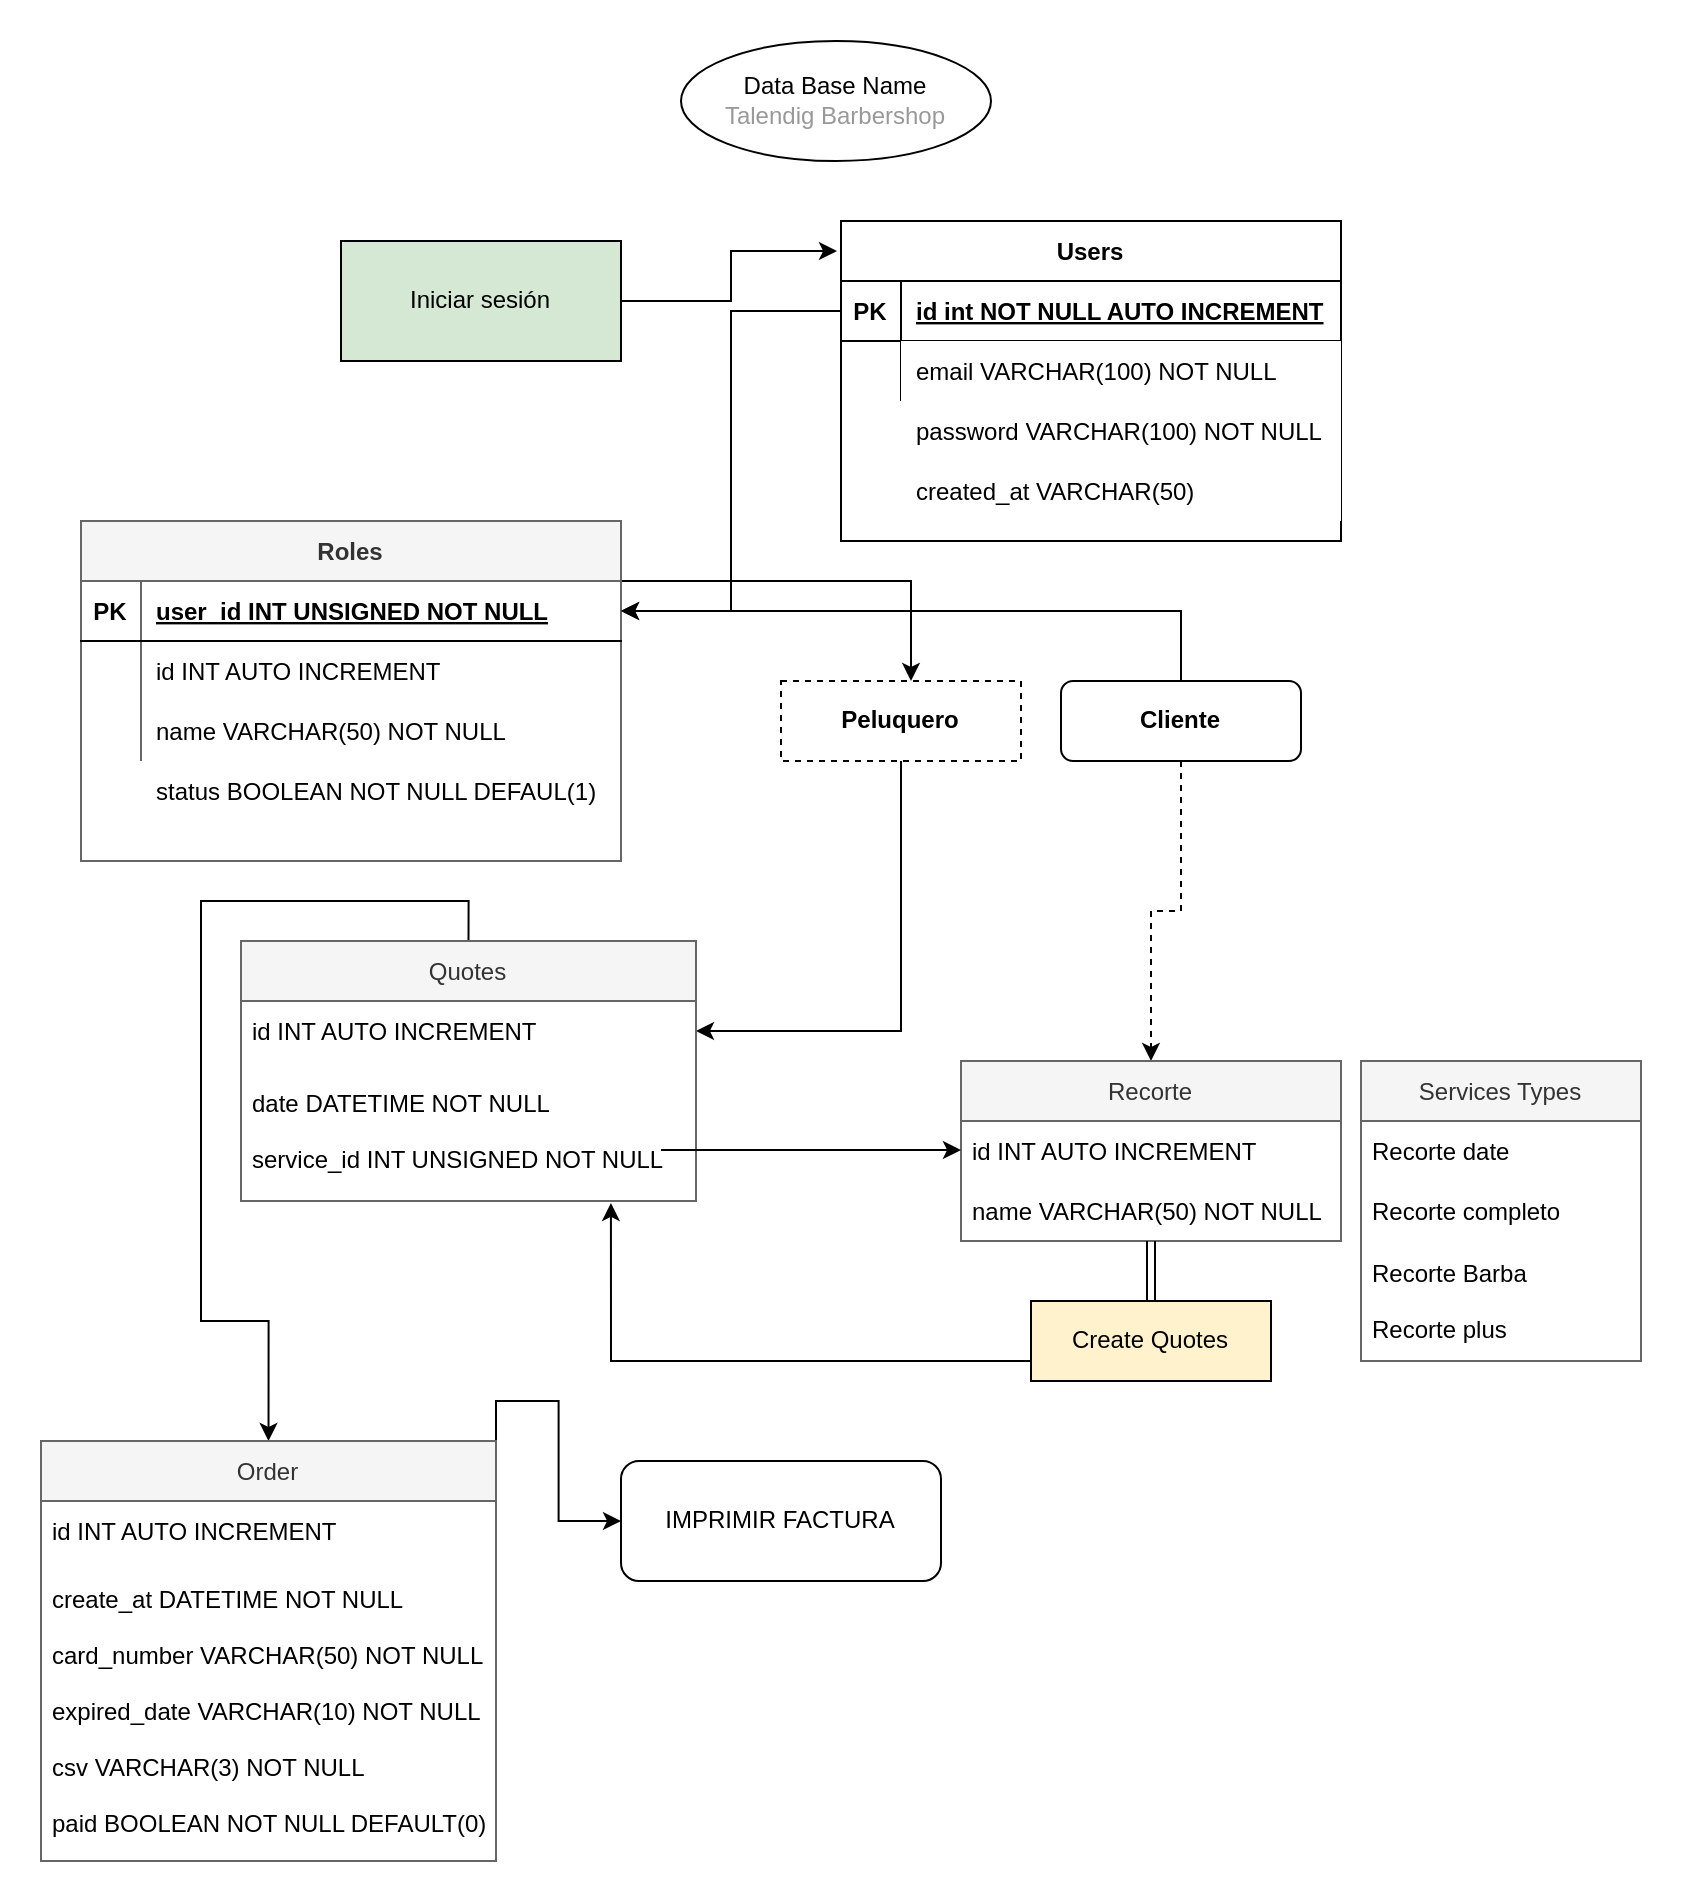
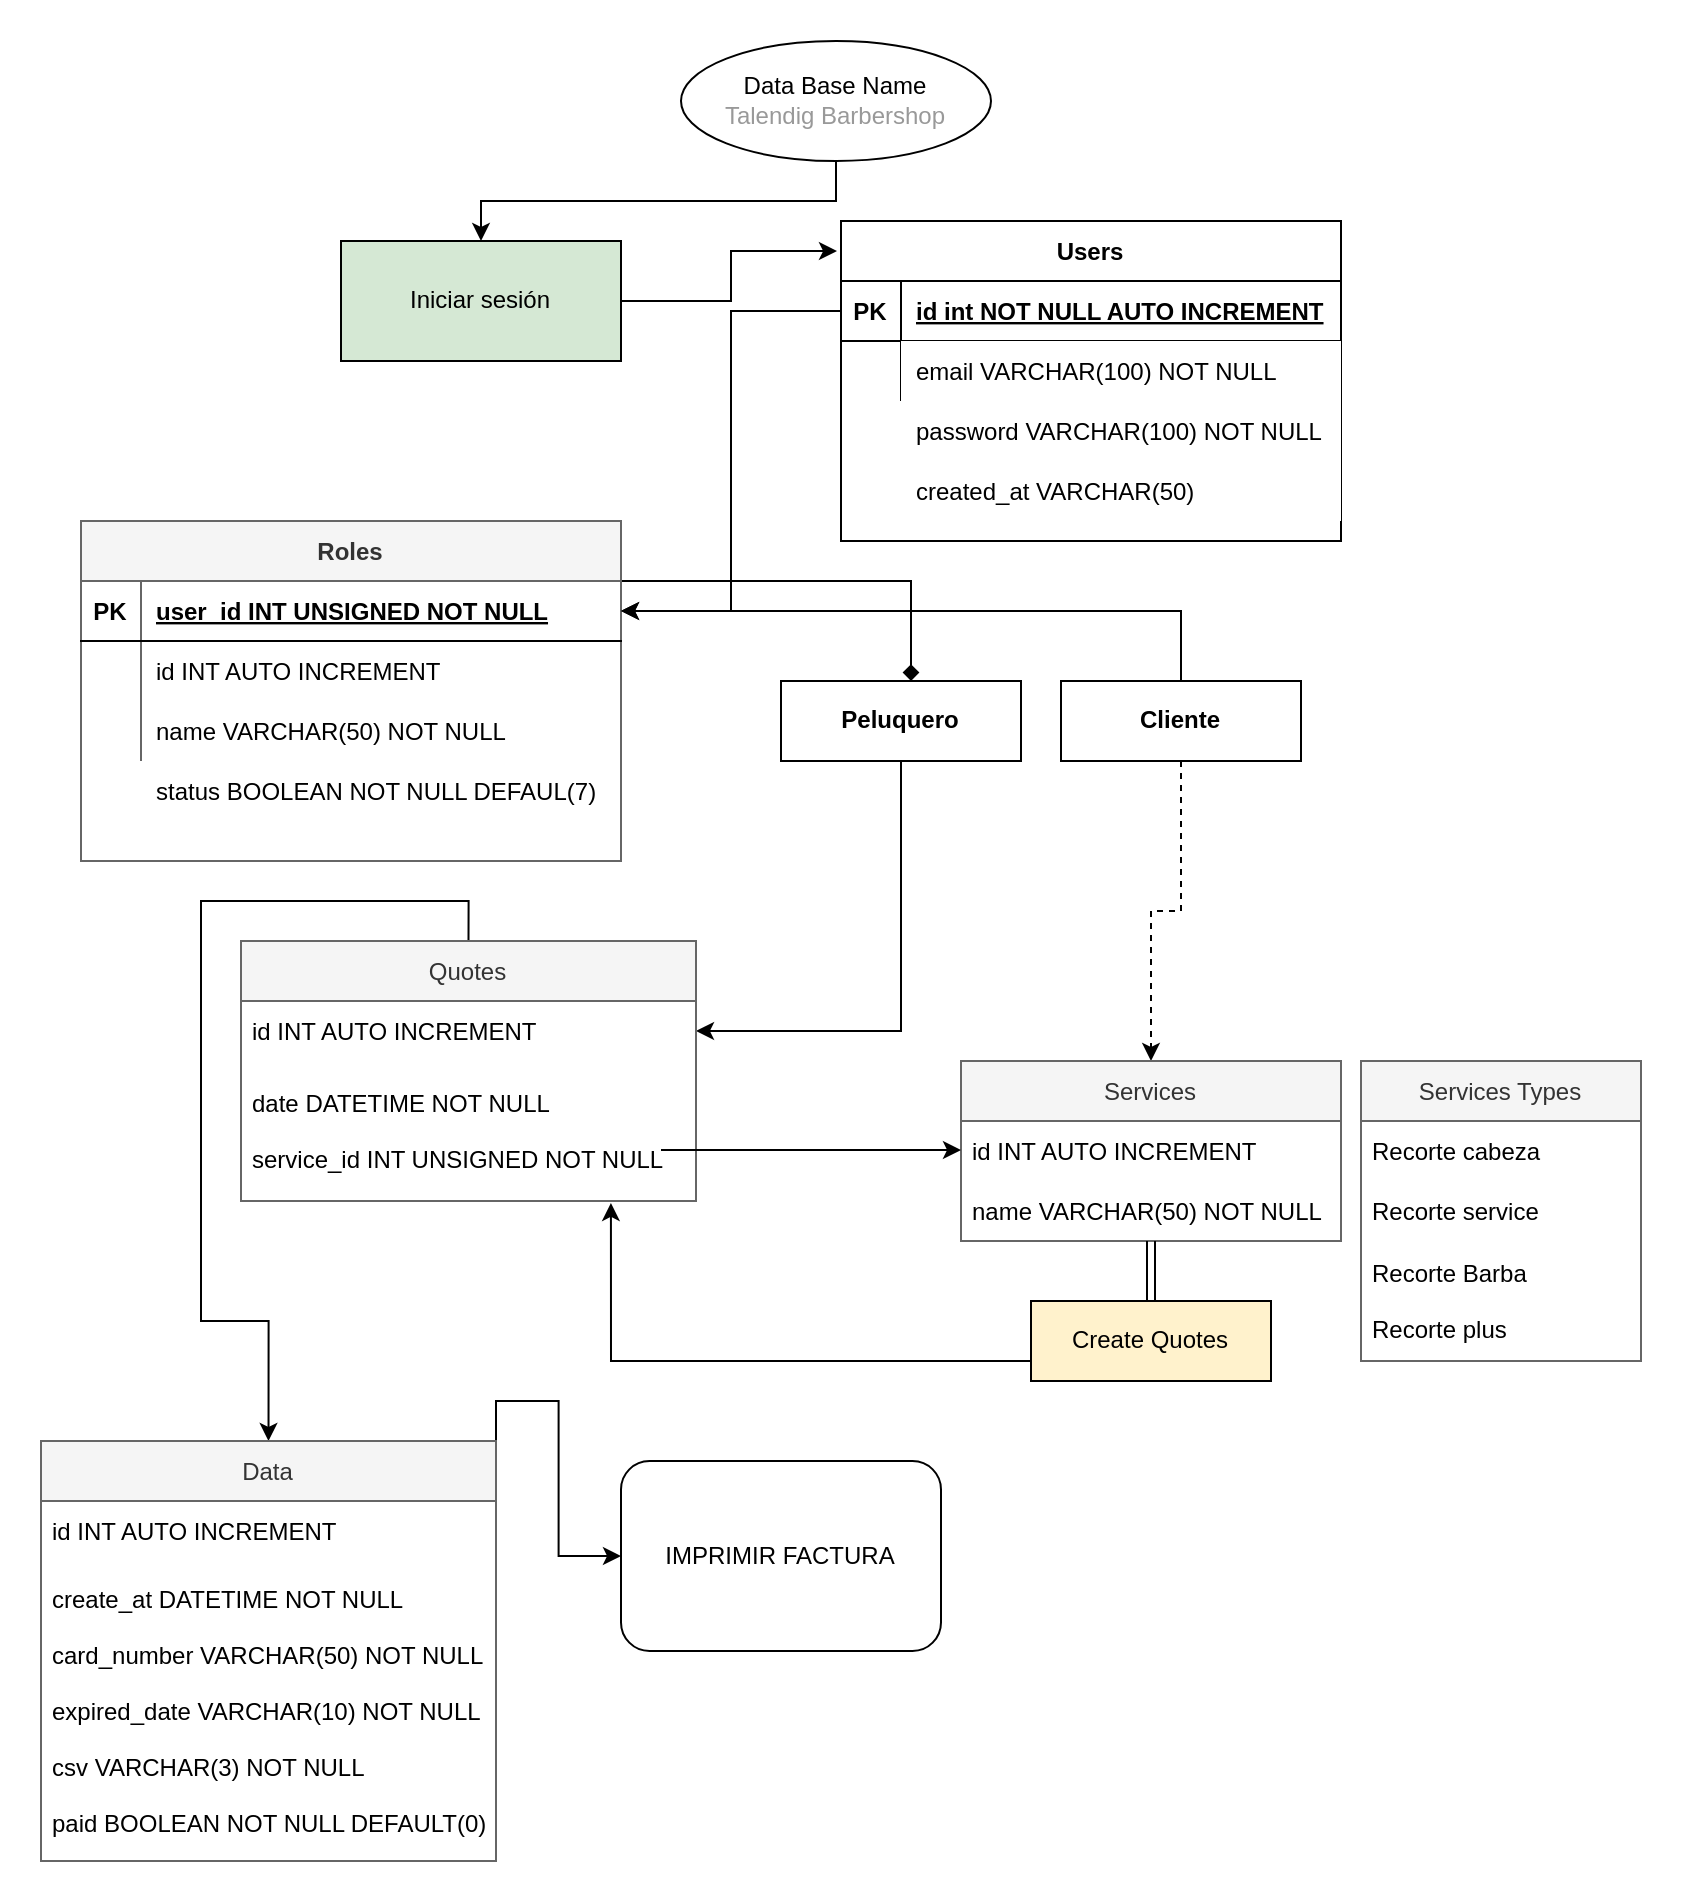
none -> (665, 201)
(911, 666) -> (911, 665)
(901, 721) -> (901, 721)
(1181, 721) -> (1181, 721)
(365, 792) -> (365, 792)
(1150, 1092) -> (1150, 1092)
(1450, 1152) -> (1463, 1152)
(1473, 1212) -> (1467, 1212)
(268, 1472) -> (268, 1472)
(781, 1521) -> (781, 1556)
